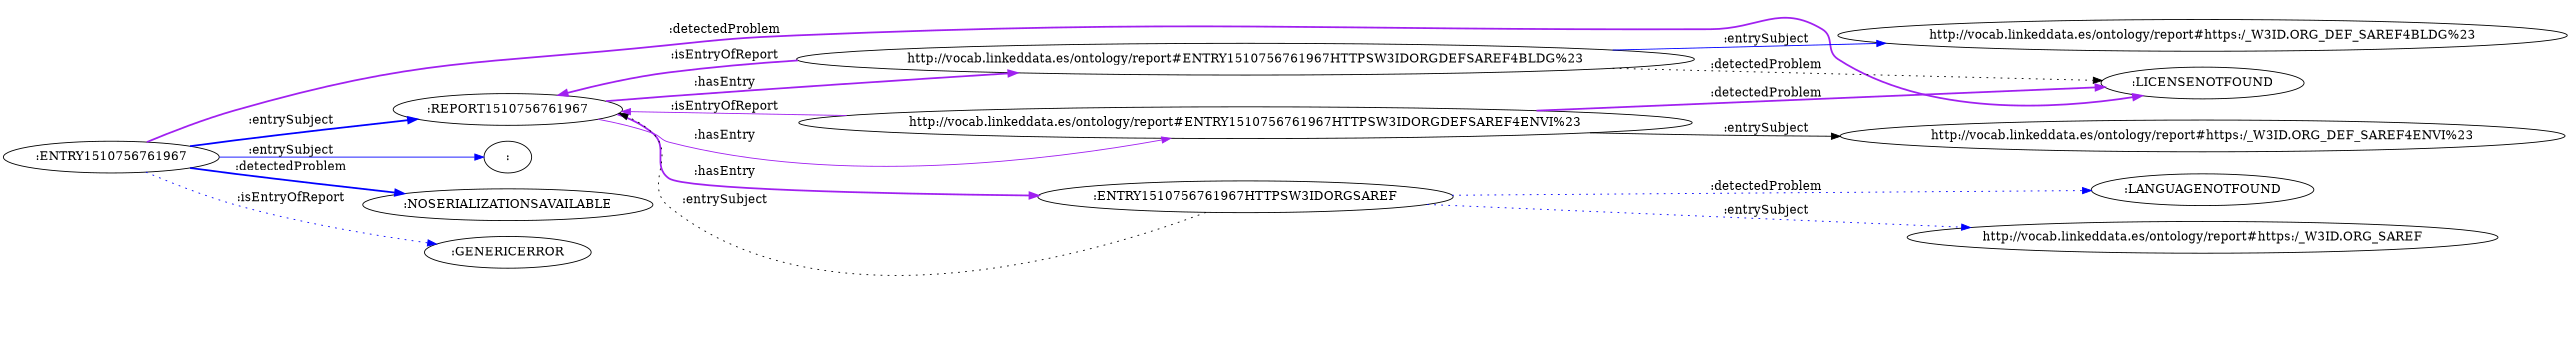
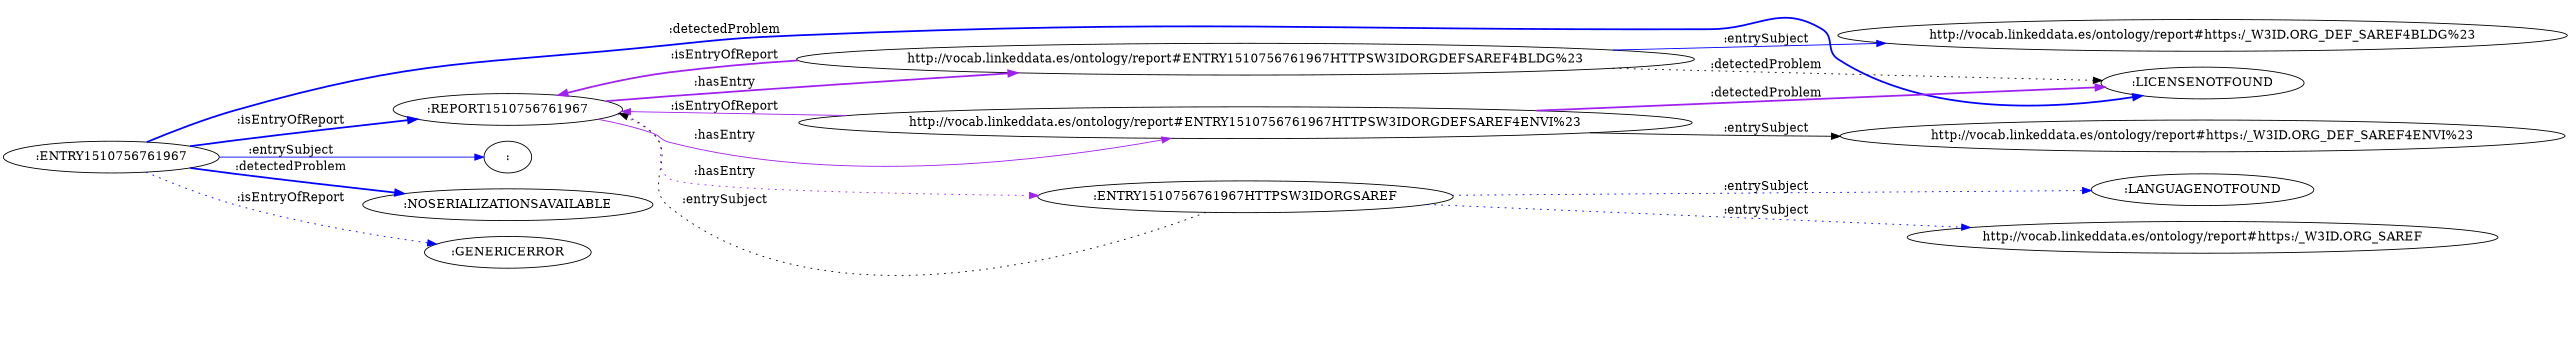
(1150, 27) -> (1150, 27)
(291, 120) -> (291, 120)
(1766, 187) -> (1766, 187)
(804, 191) -> (804, 191)
